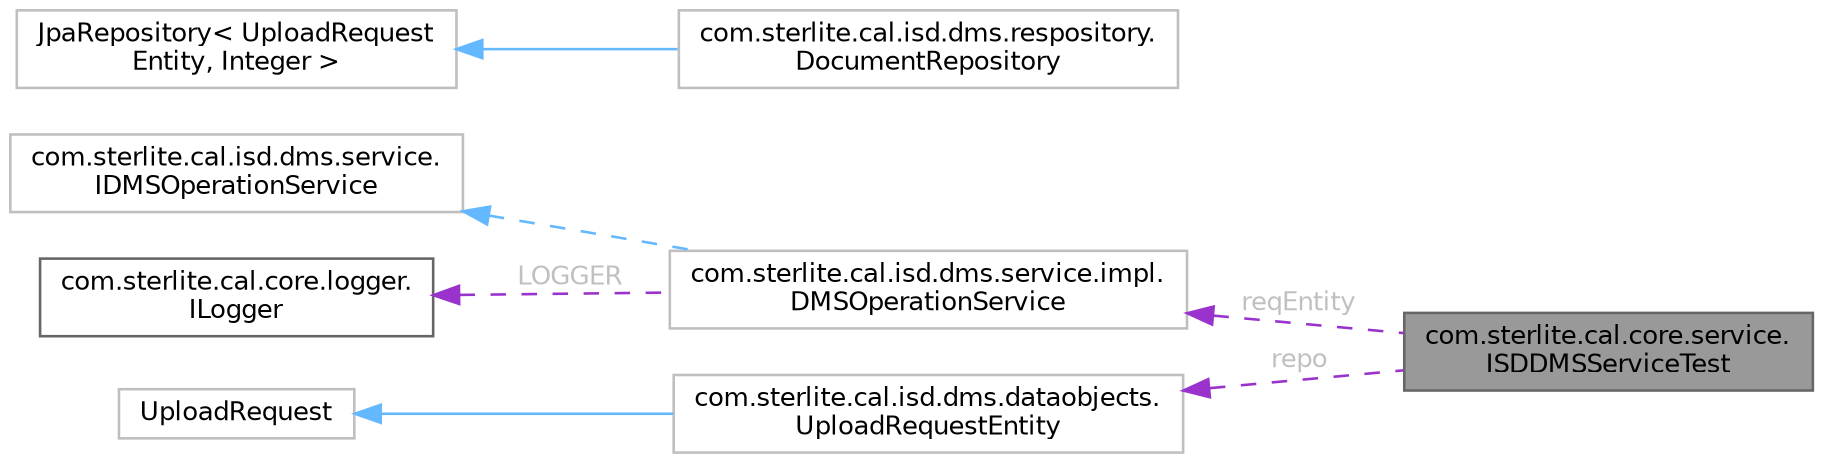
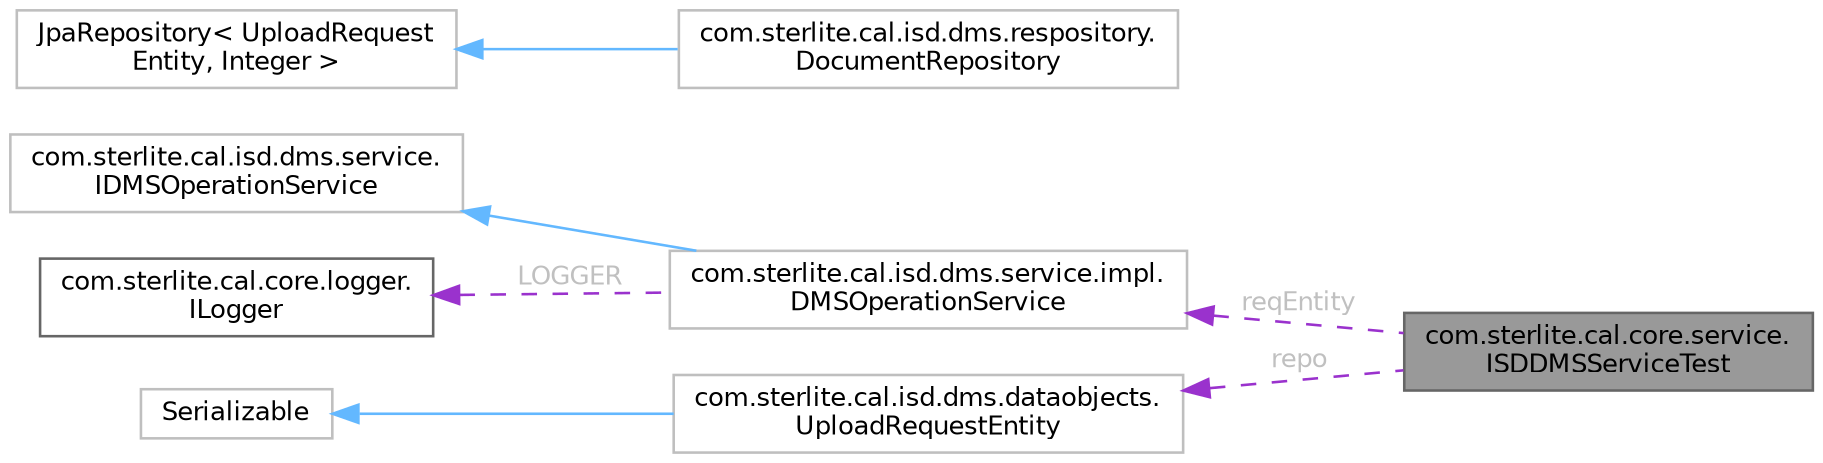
(593, 233) -> (593, 233)
(237, 414) -> (237, 414)
